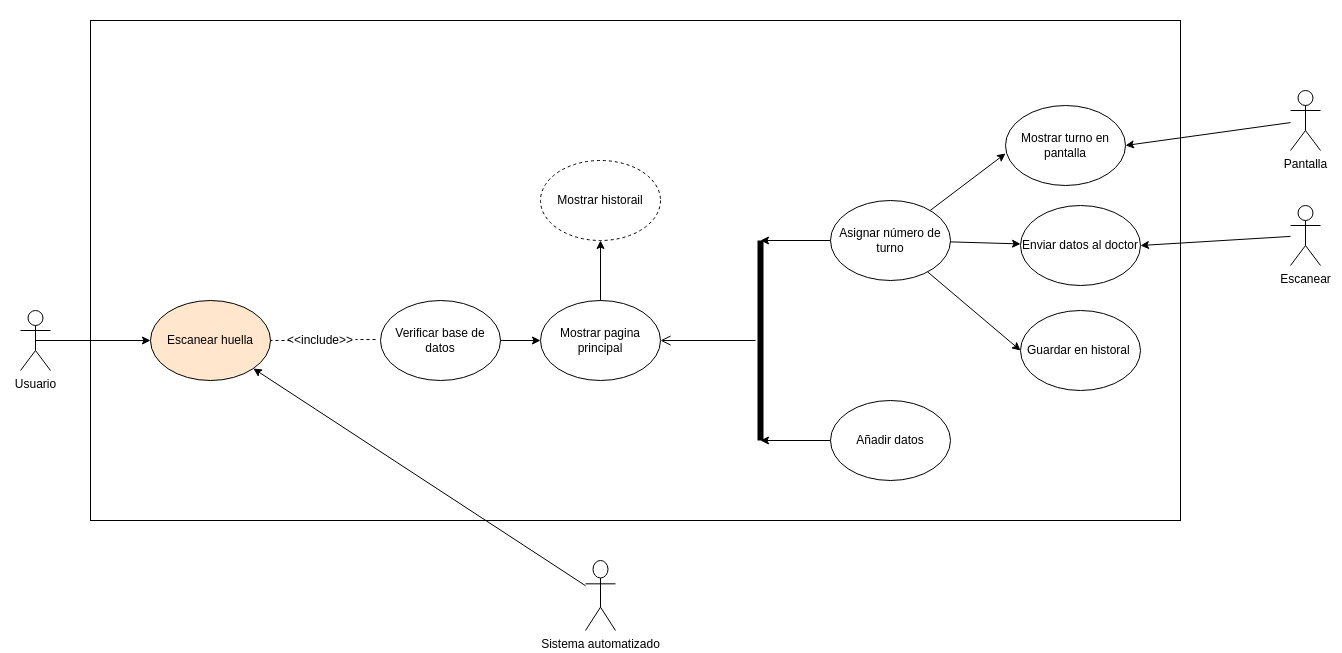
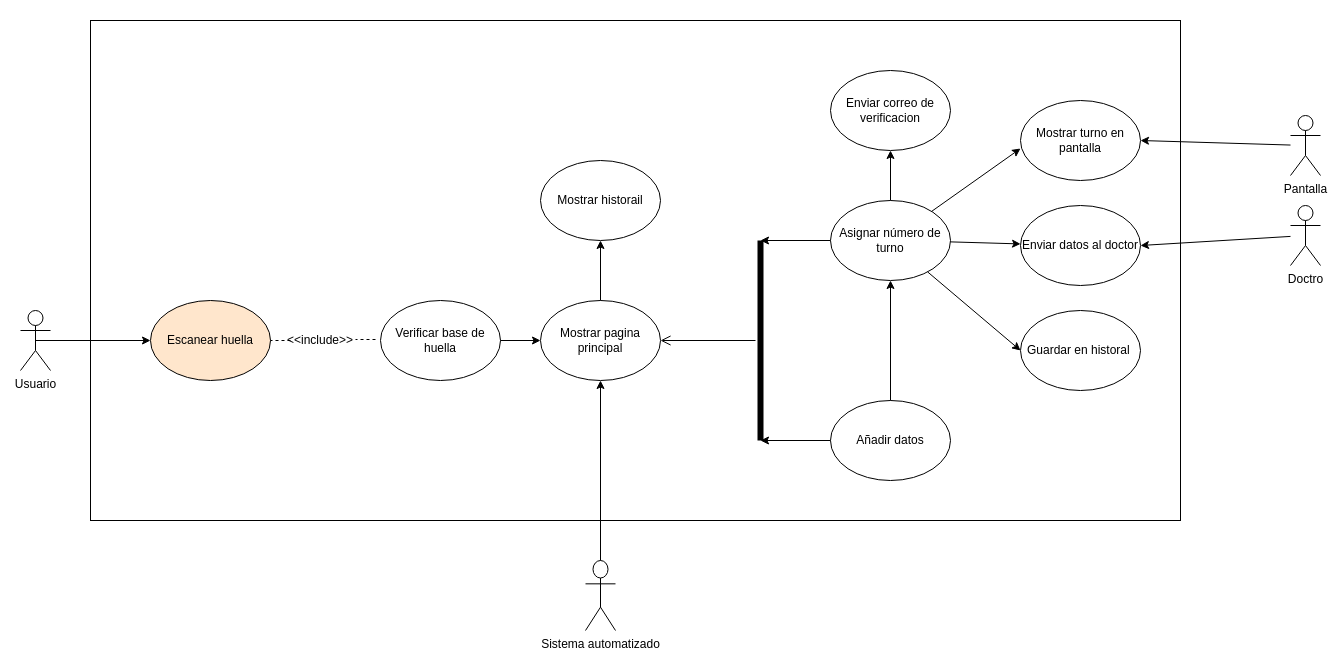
none -> (891, 111)
(1306, 121) -> (1306, 146)
(1066, 146) -> (1081, 141)
none -> (891, 179)
(601, 201) -> (601, 201)
(1306, 280) -> (1306, 280)
(441, 341) -> (441, 341)
none -> (891, 344)
(422, 479) -> (601, 474)
